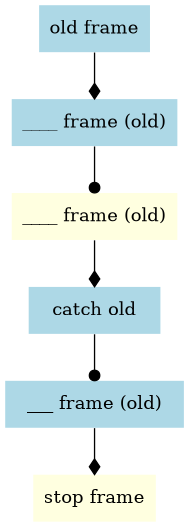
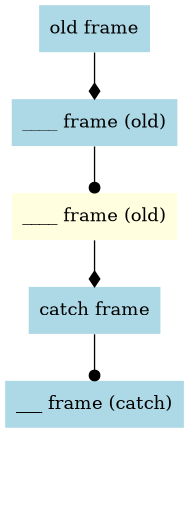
(95, 310) -> (95, 310)
(95, 404) -> (95, 404)
(95, 498) -> none
